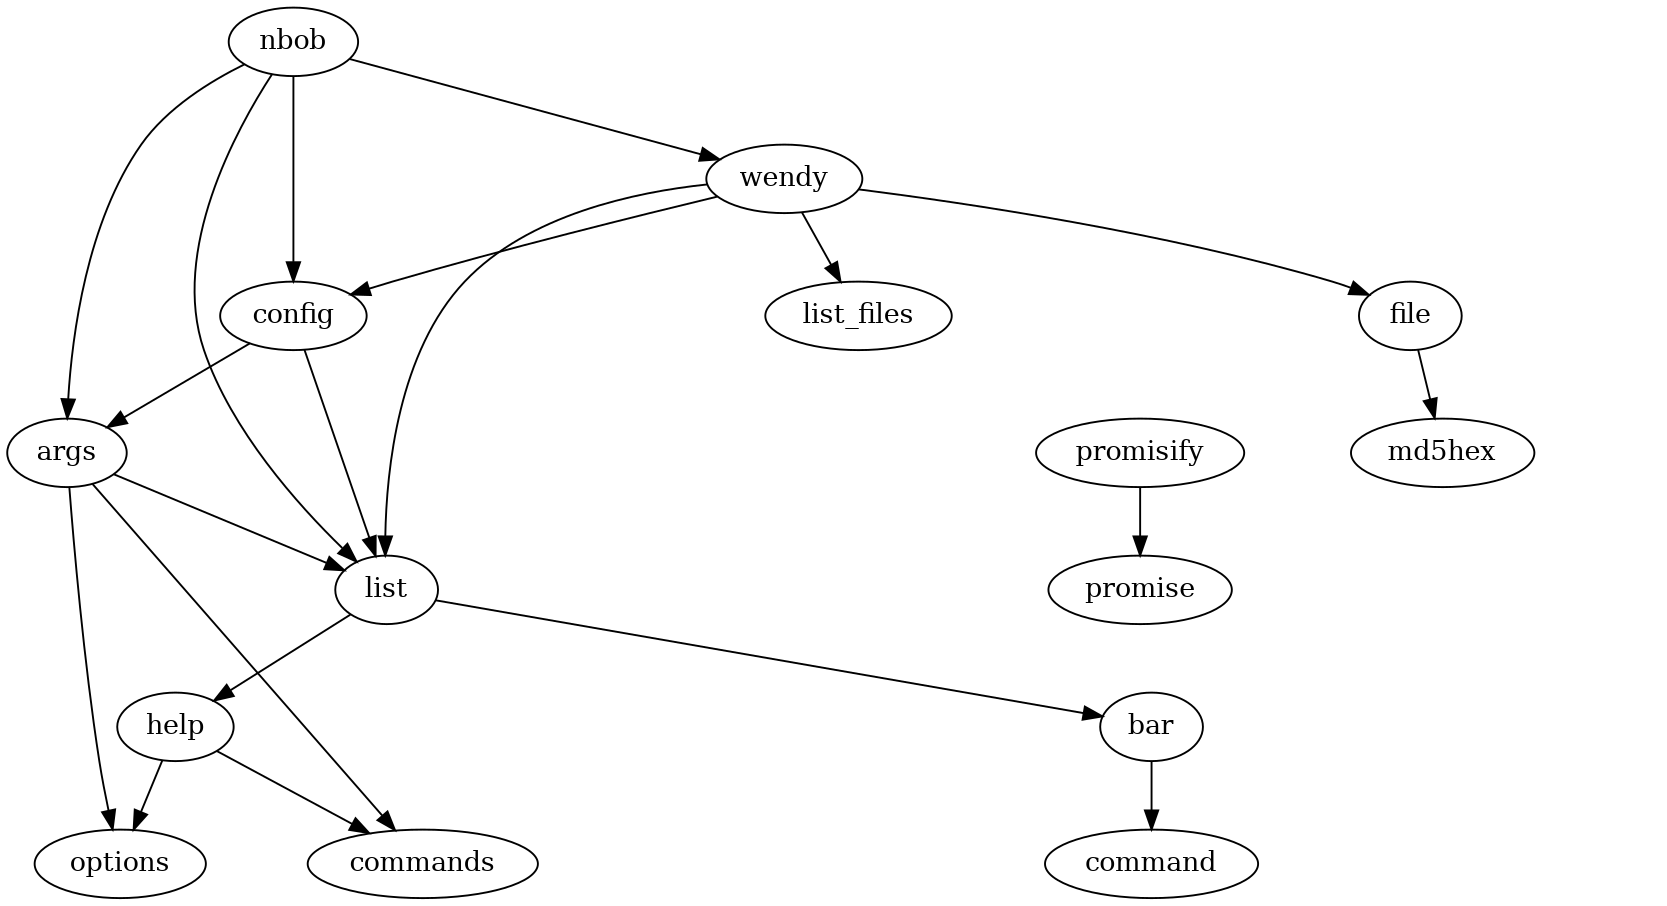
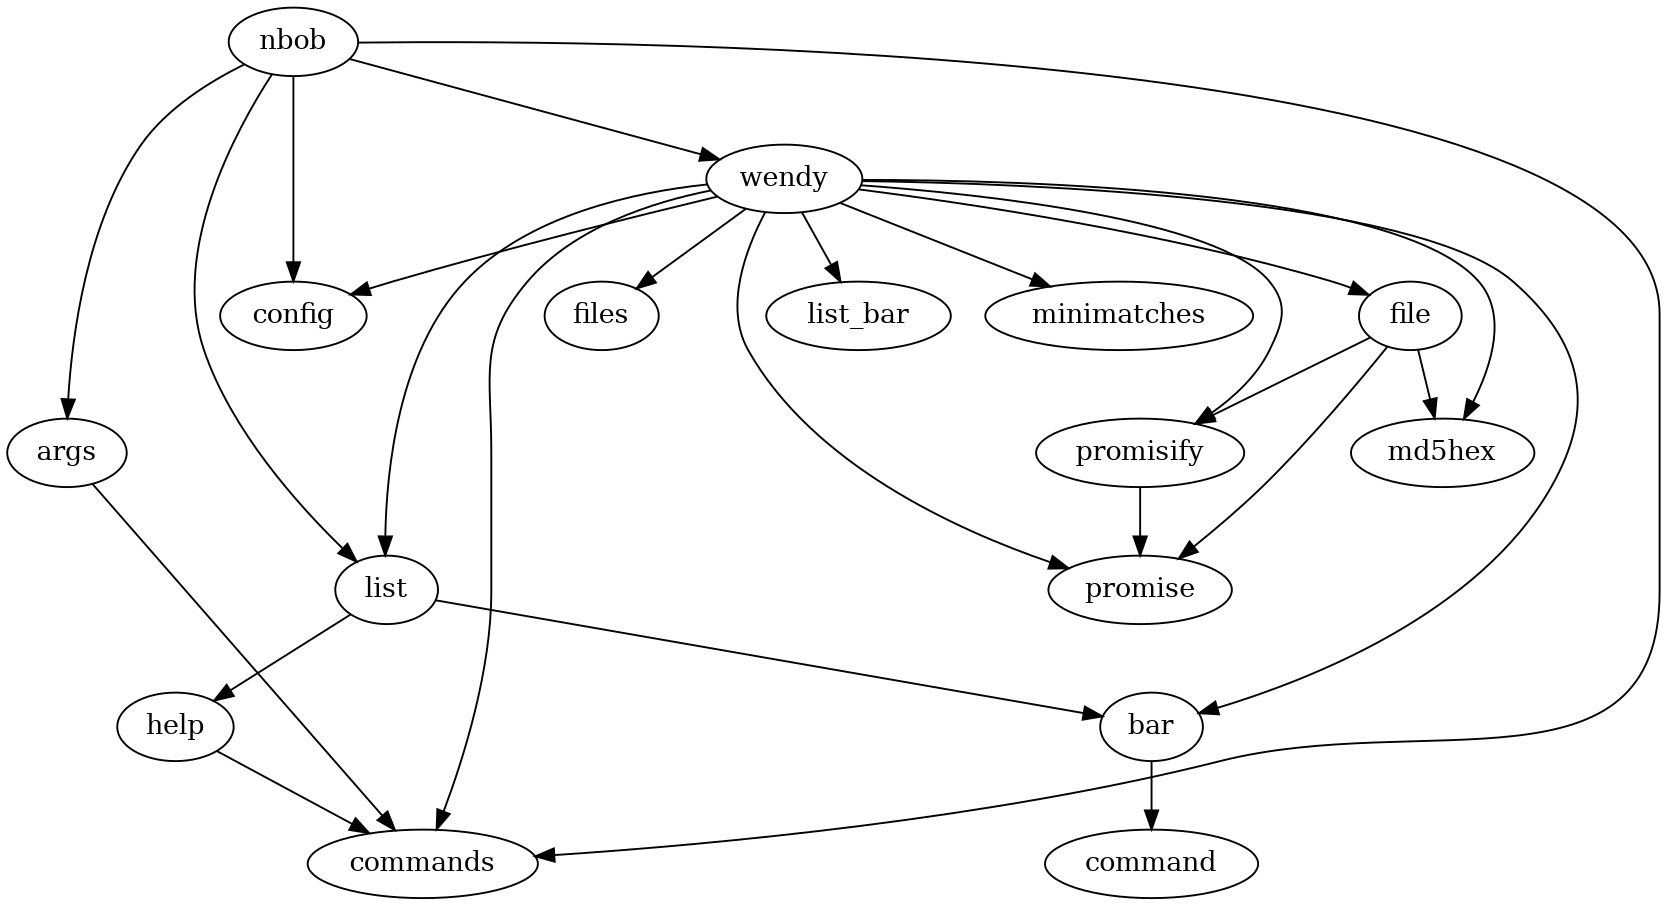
none -> (1242, 202)
none -> (1108, 217)
none -> (1502, 275)
none -> (602, 316)
(859, 316) -> (859, 316)
none -> (1119, 316)
none -> (1660, 360)
none -> (1291, 376)
(187, 380) -> none
none -> (823, 439)
none -> (491, 441)
(337, 444) -> none
none -> (1296, 452)
(220, 519) -> none
(120, 864) -> none
